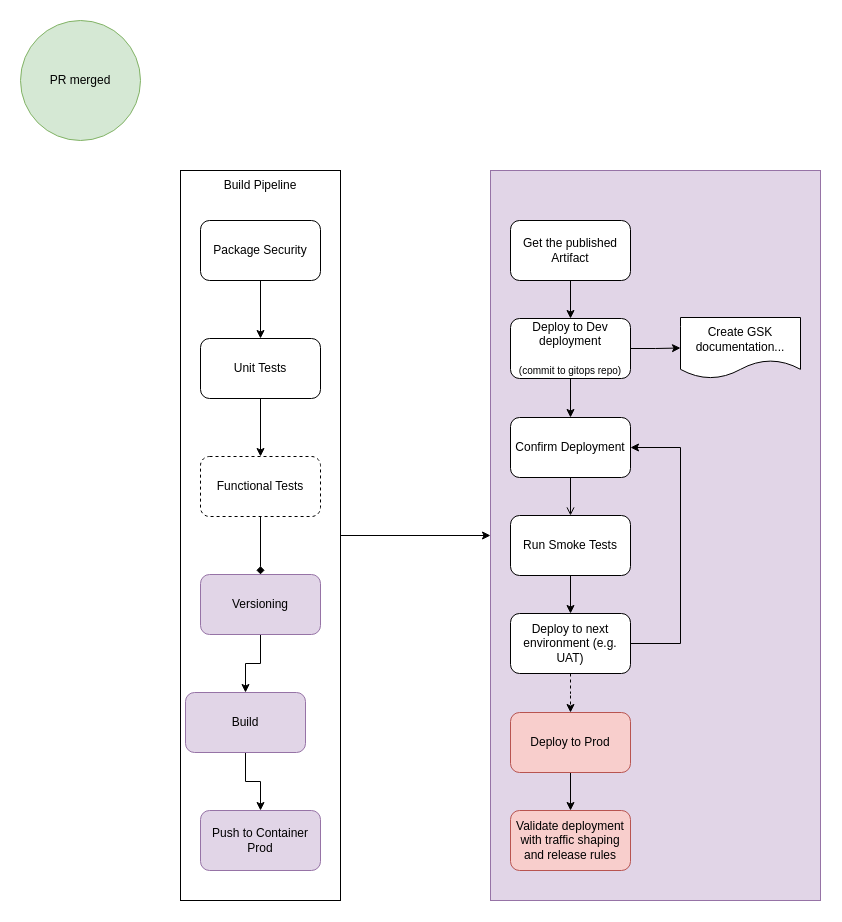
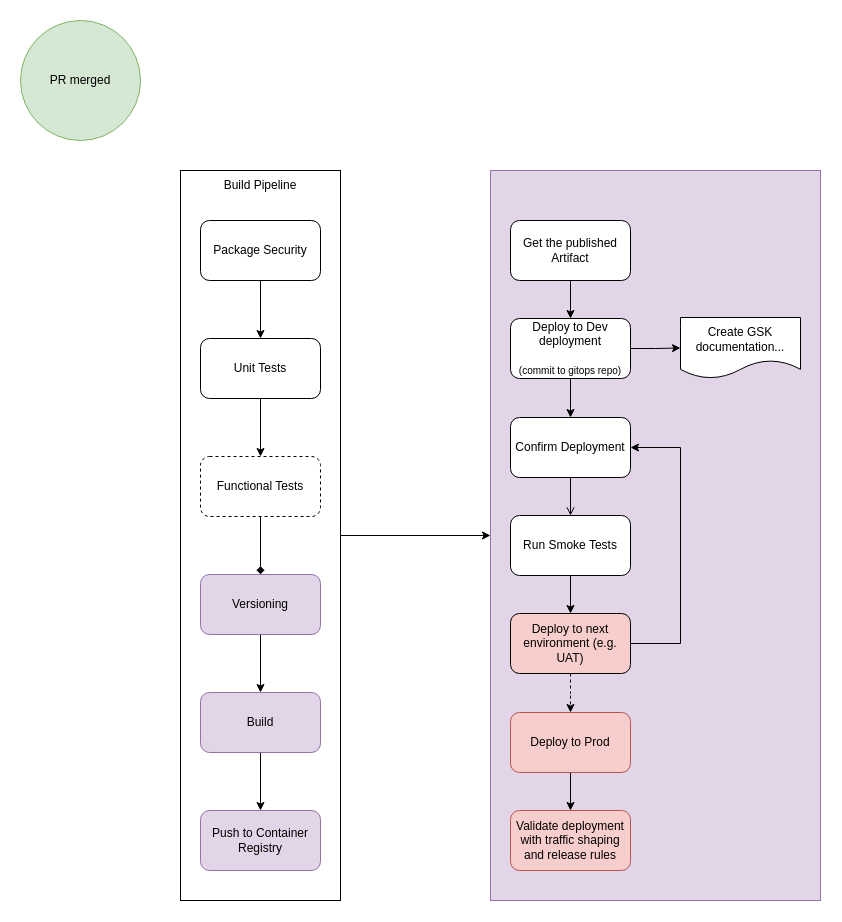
(571, 644) -> (571, 644)
(246, 723) -> (261, 723)
(261, 841) -> (261, 841)
